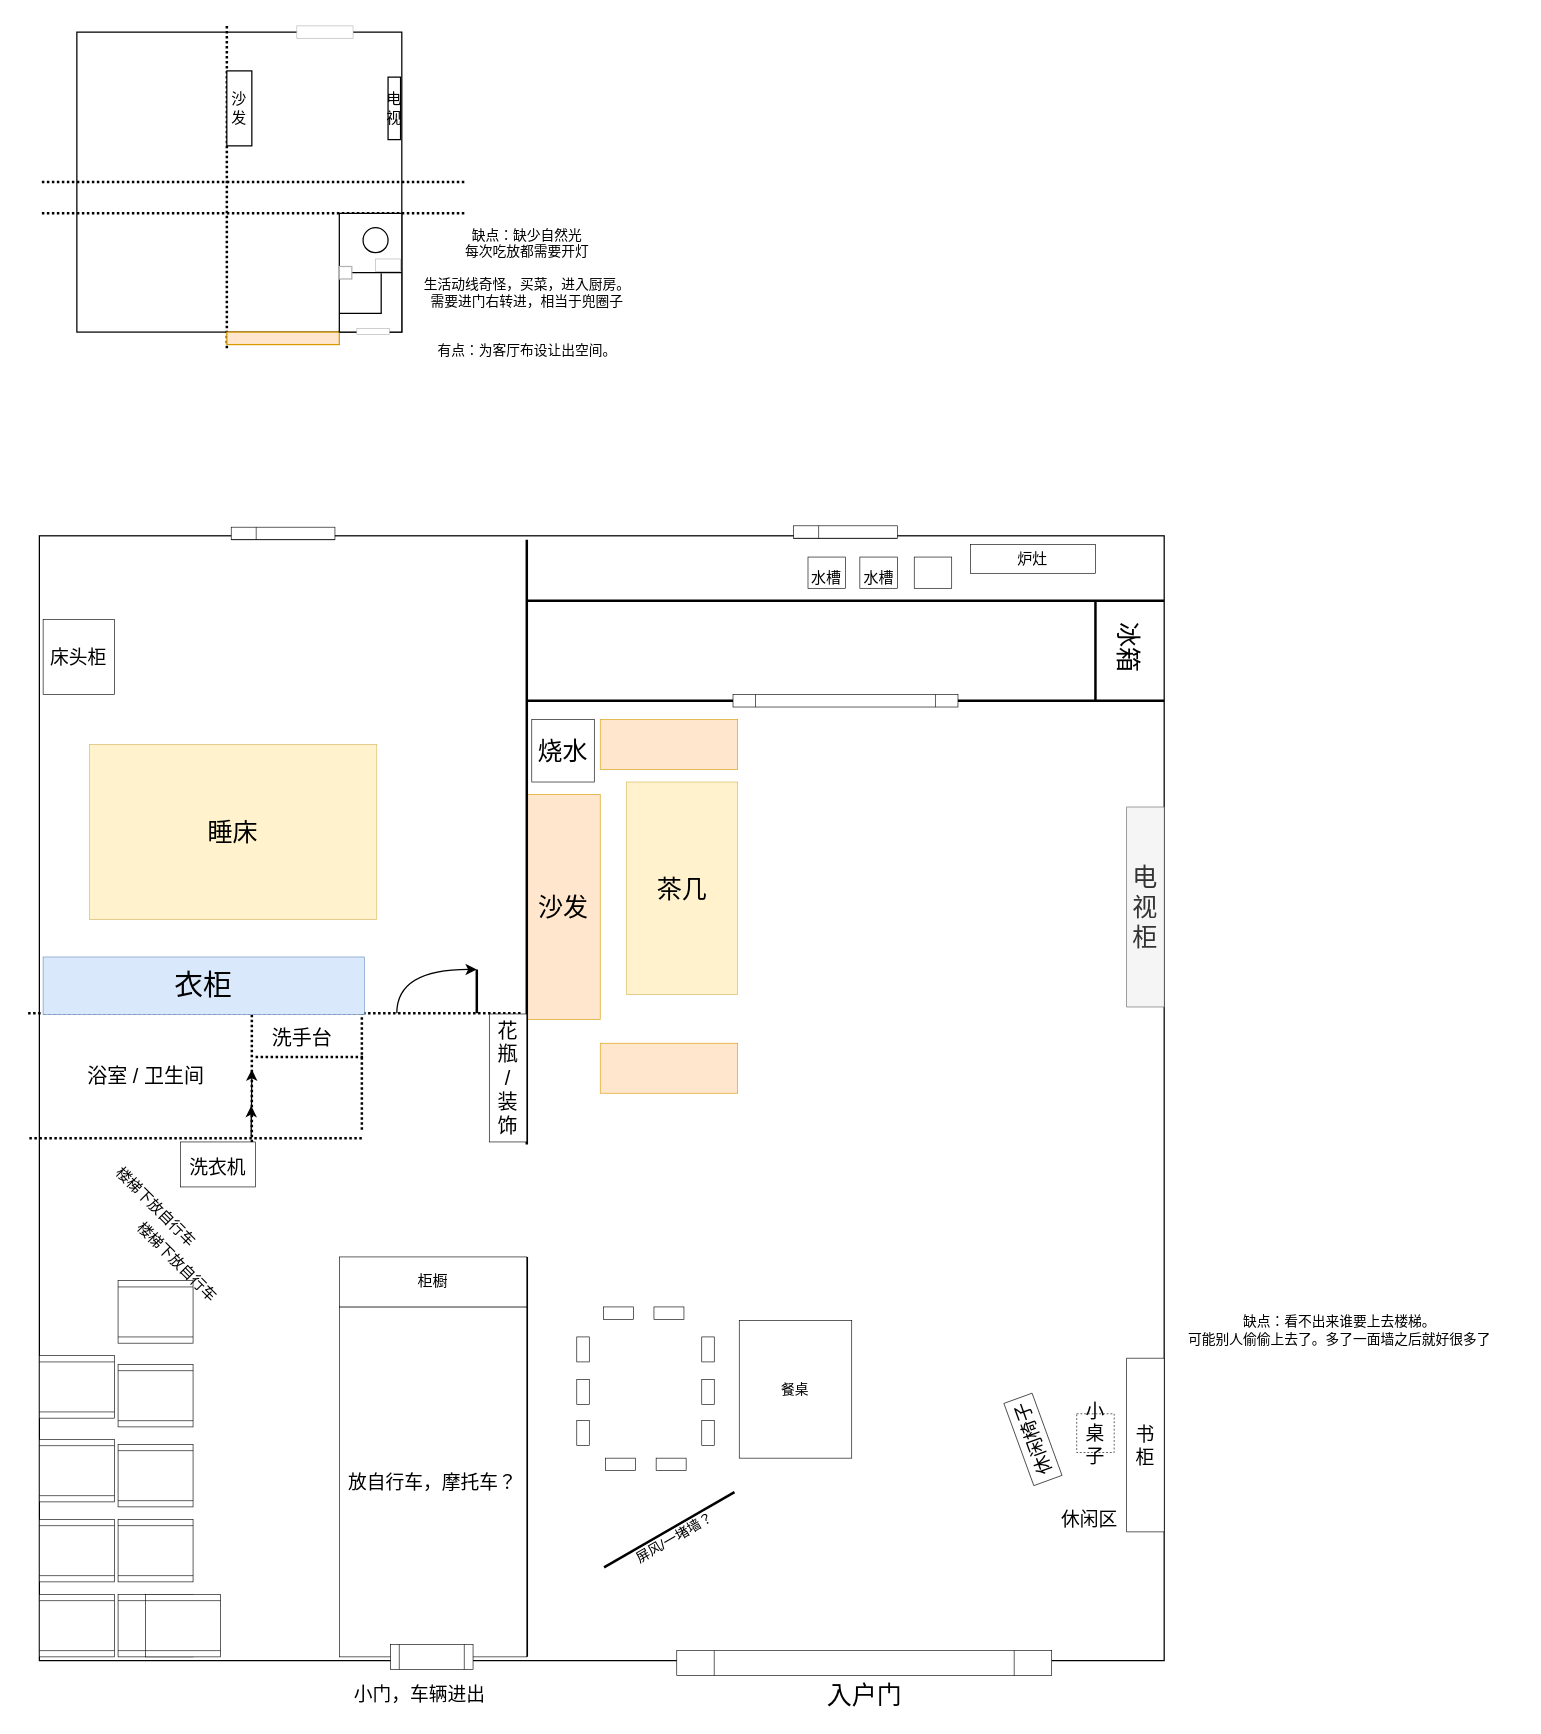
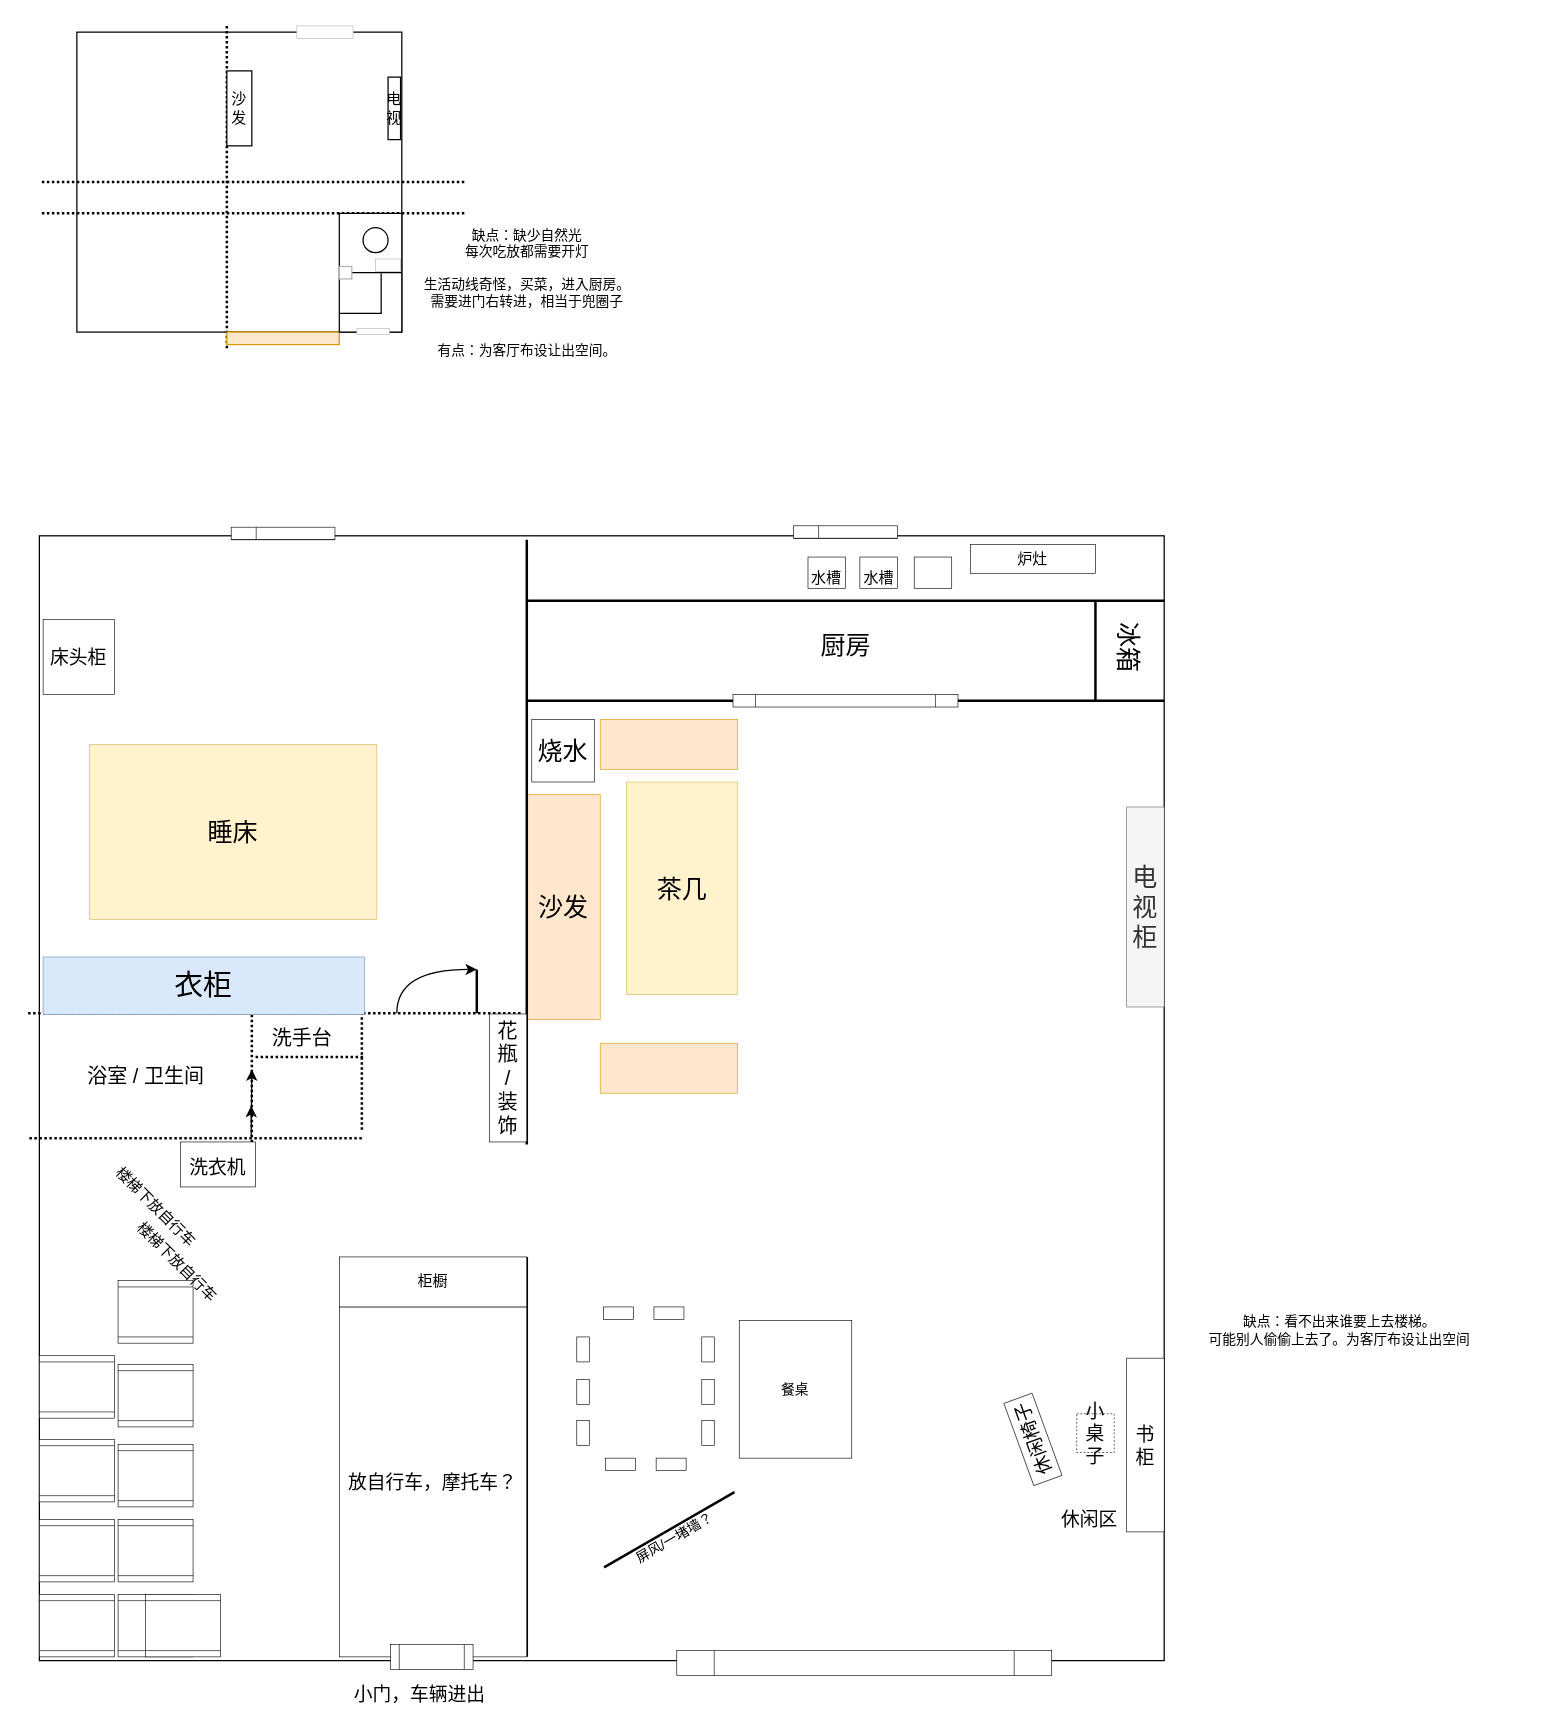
none -> (846, 644)
(1340, 1331) -> (1340, 1331)
(864, 1694) -> none
